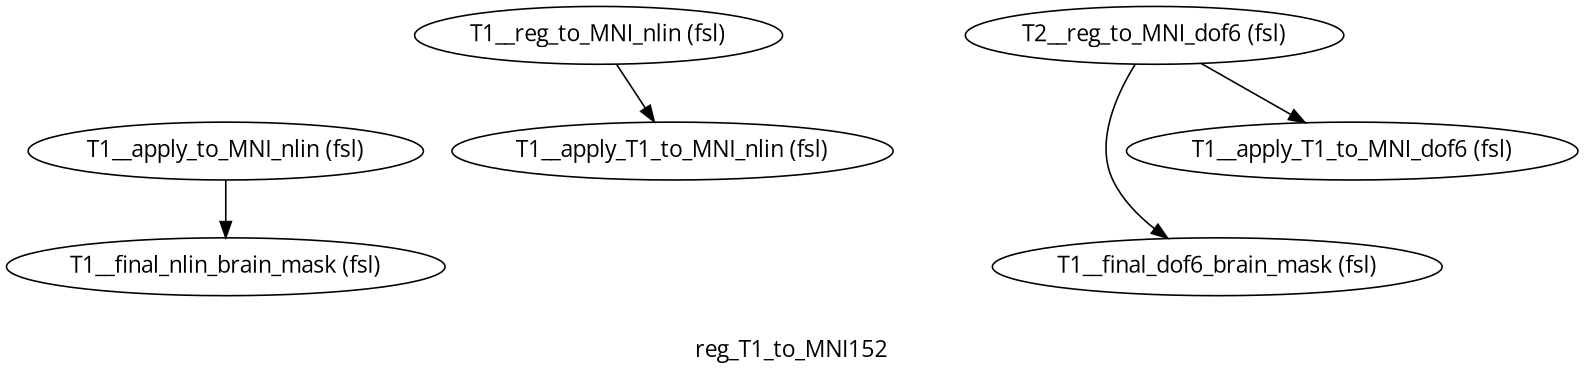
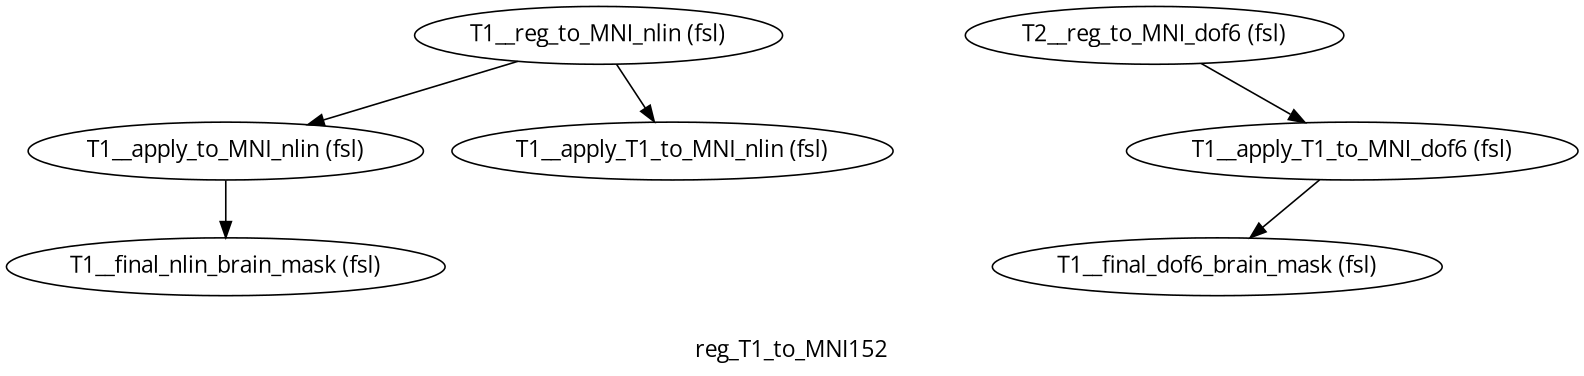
none -> (421, 91)
(1106, 152) -> (1291, 204)
